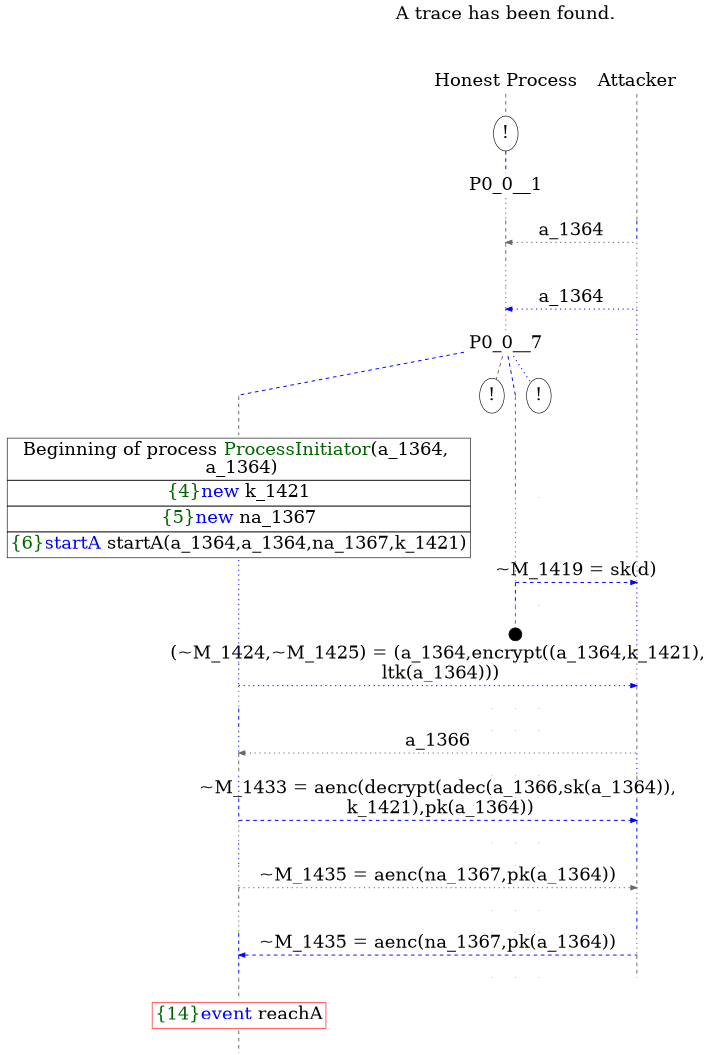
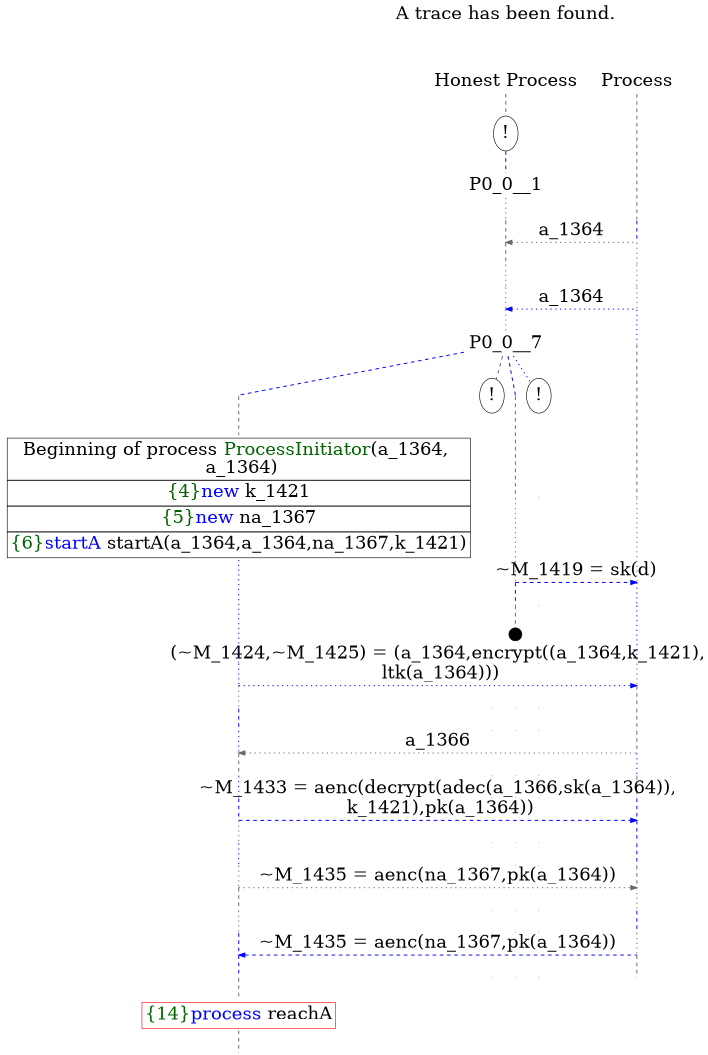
(637, 81) -> (637, 81)
(226, 1014) -> (226, 1014)
